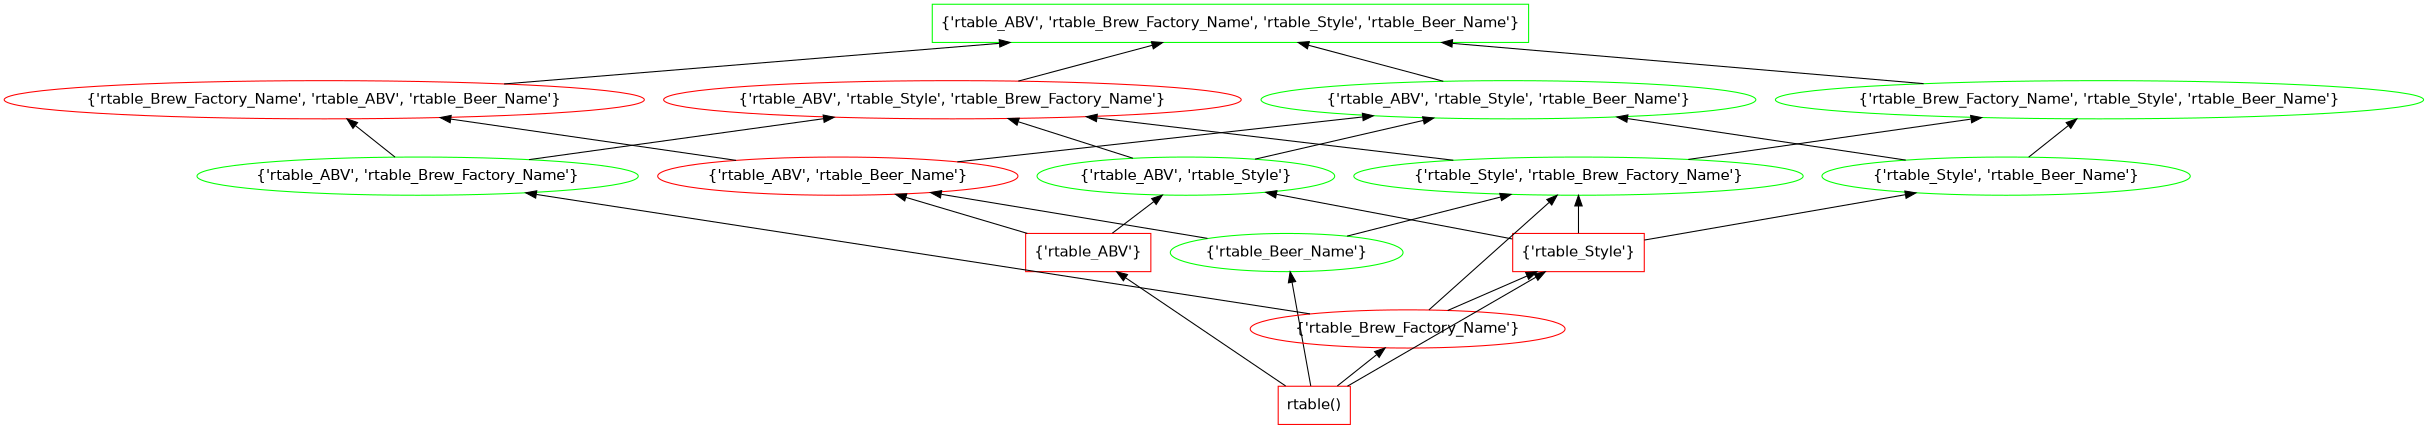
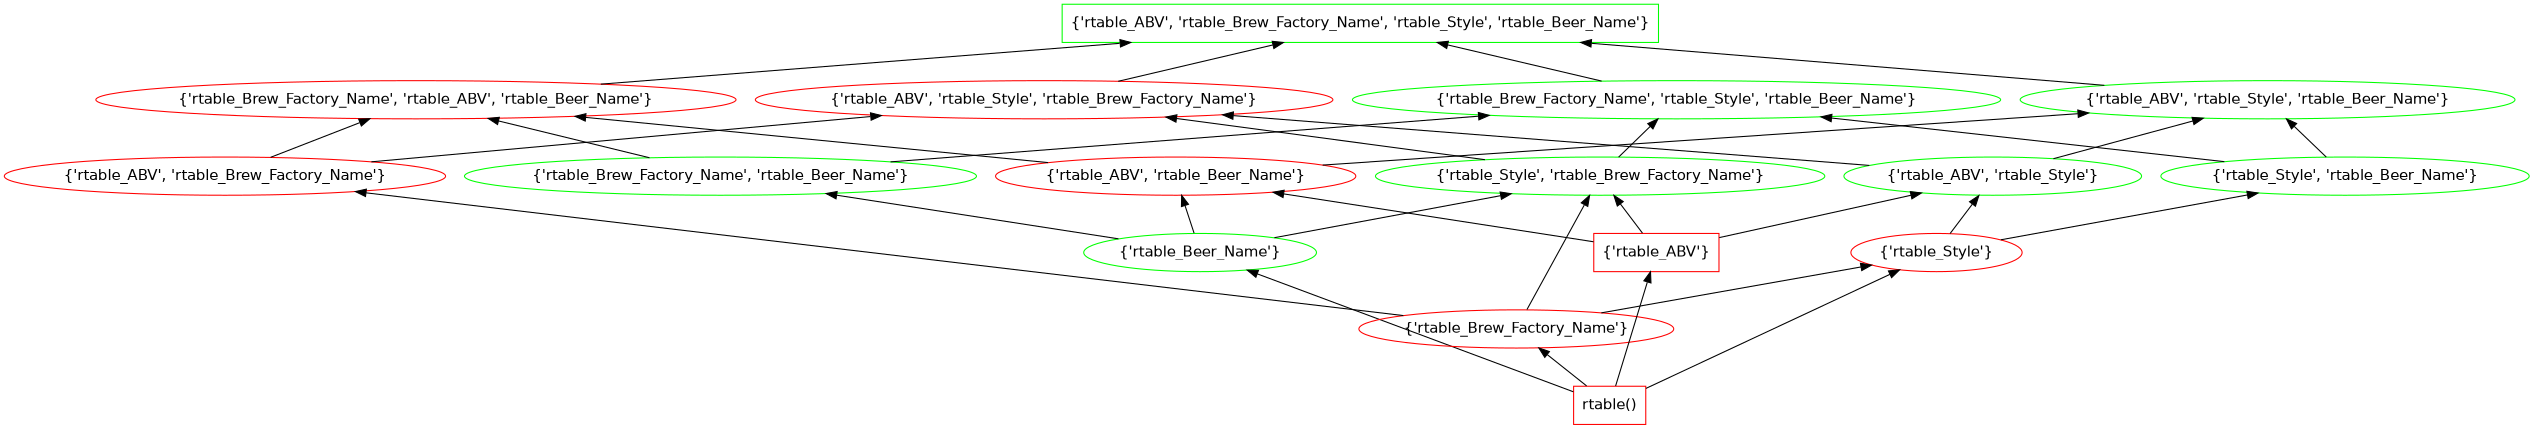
(418, 176) -> (225, 176)
none -> (720, 176)
(1579, 220) -> (1631, 219)
(1579, 253) -> (1937, 253)
